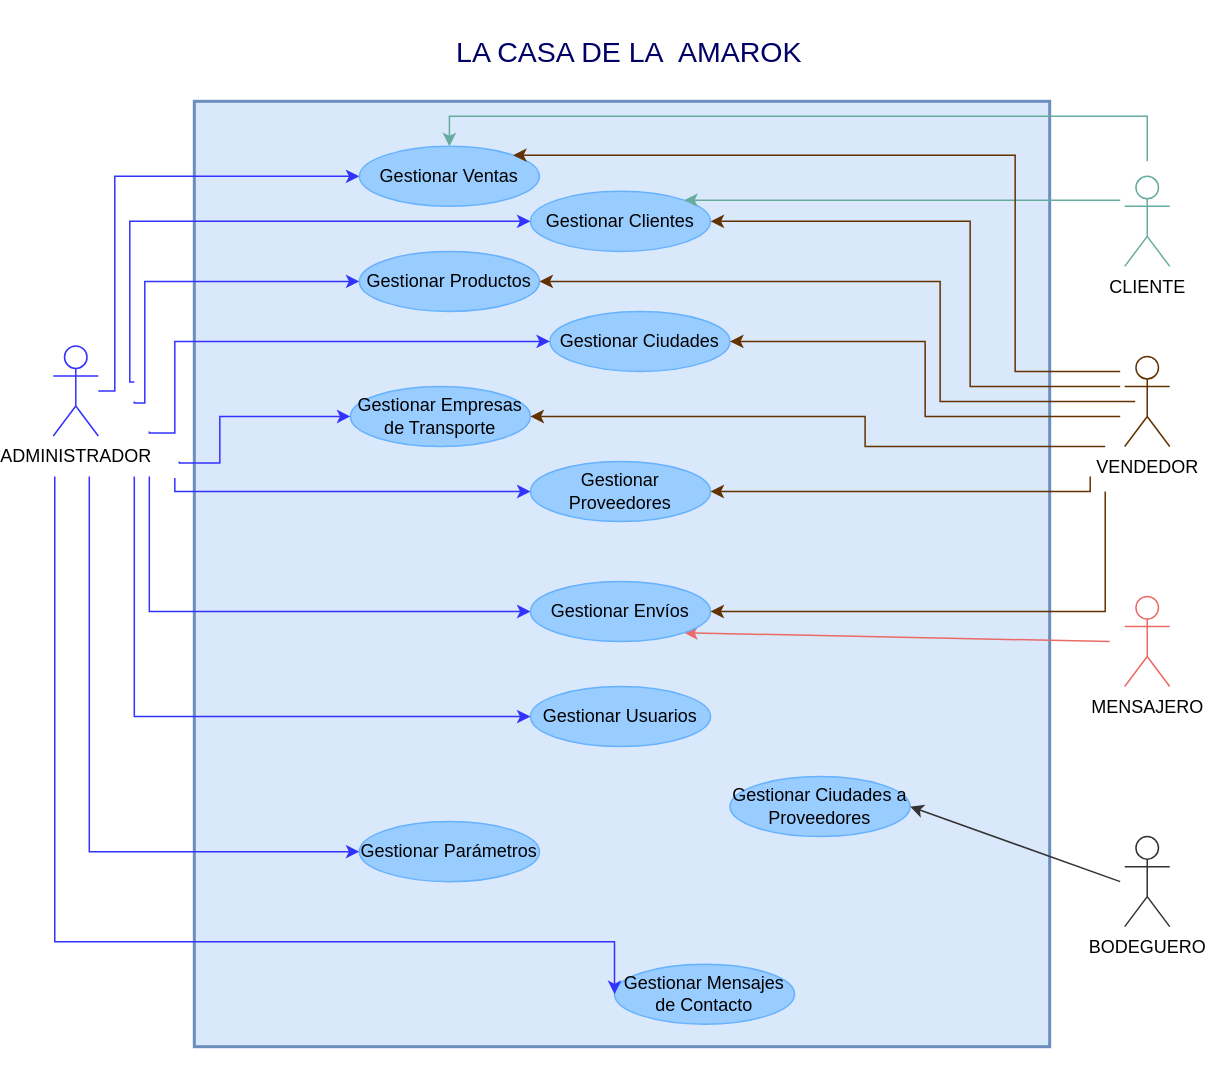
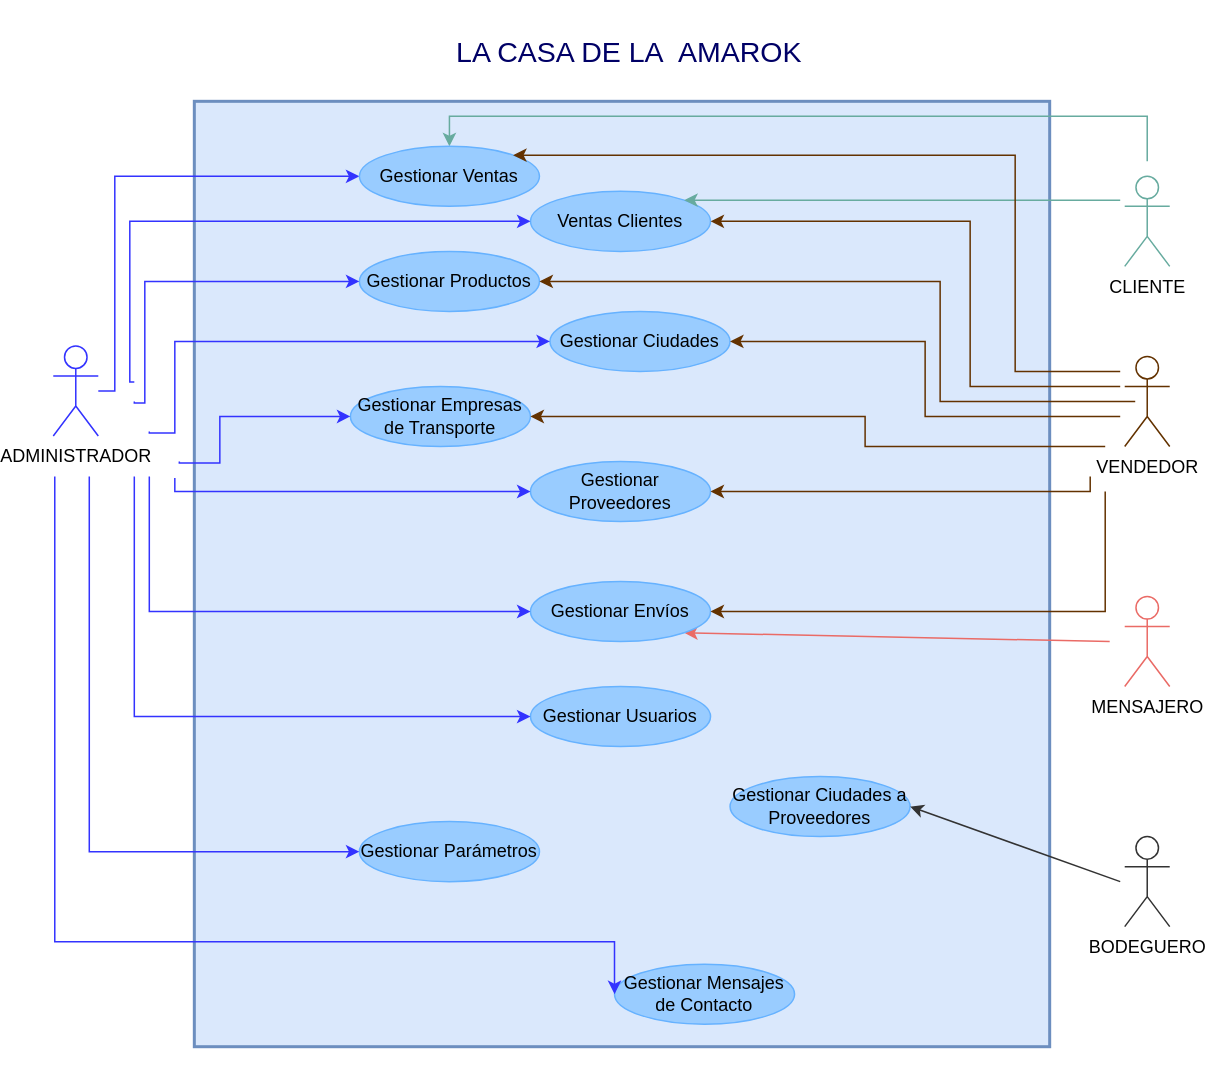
(620, 221) -> (620, 221)
